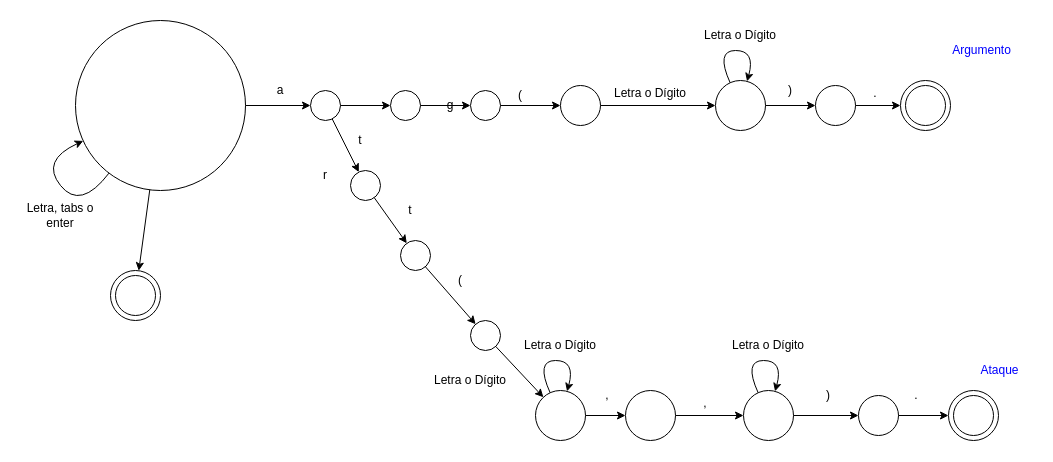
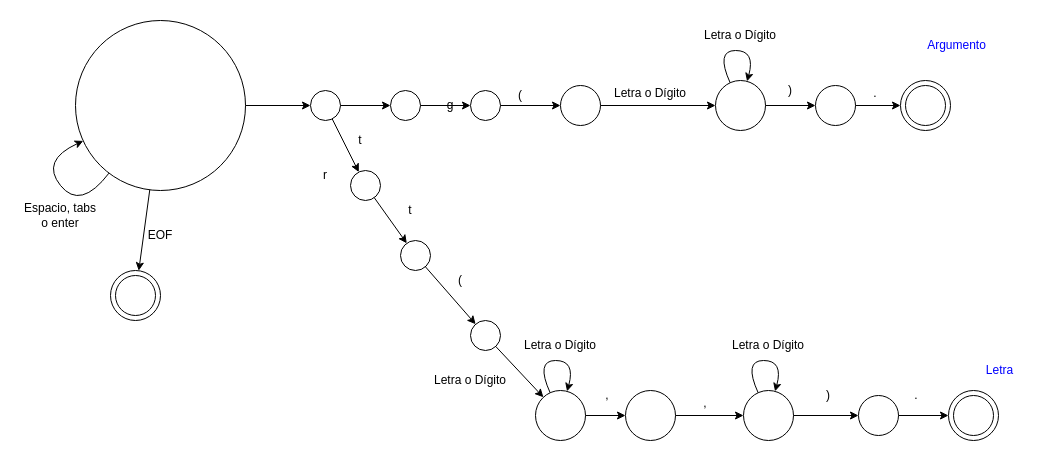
(982, 51) -> (957, 46)
(281, 91) -> none
(61, 216) -> (61, 216)
none -> (161, 236)
(1000, 371) -> (1000, 371)
